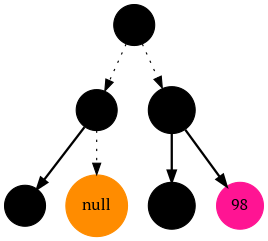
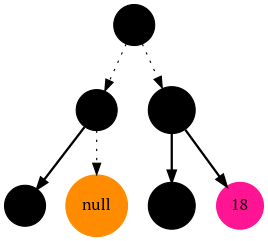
(240, 206) -> (240, 206)
